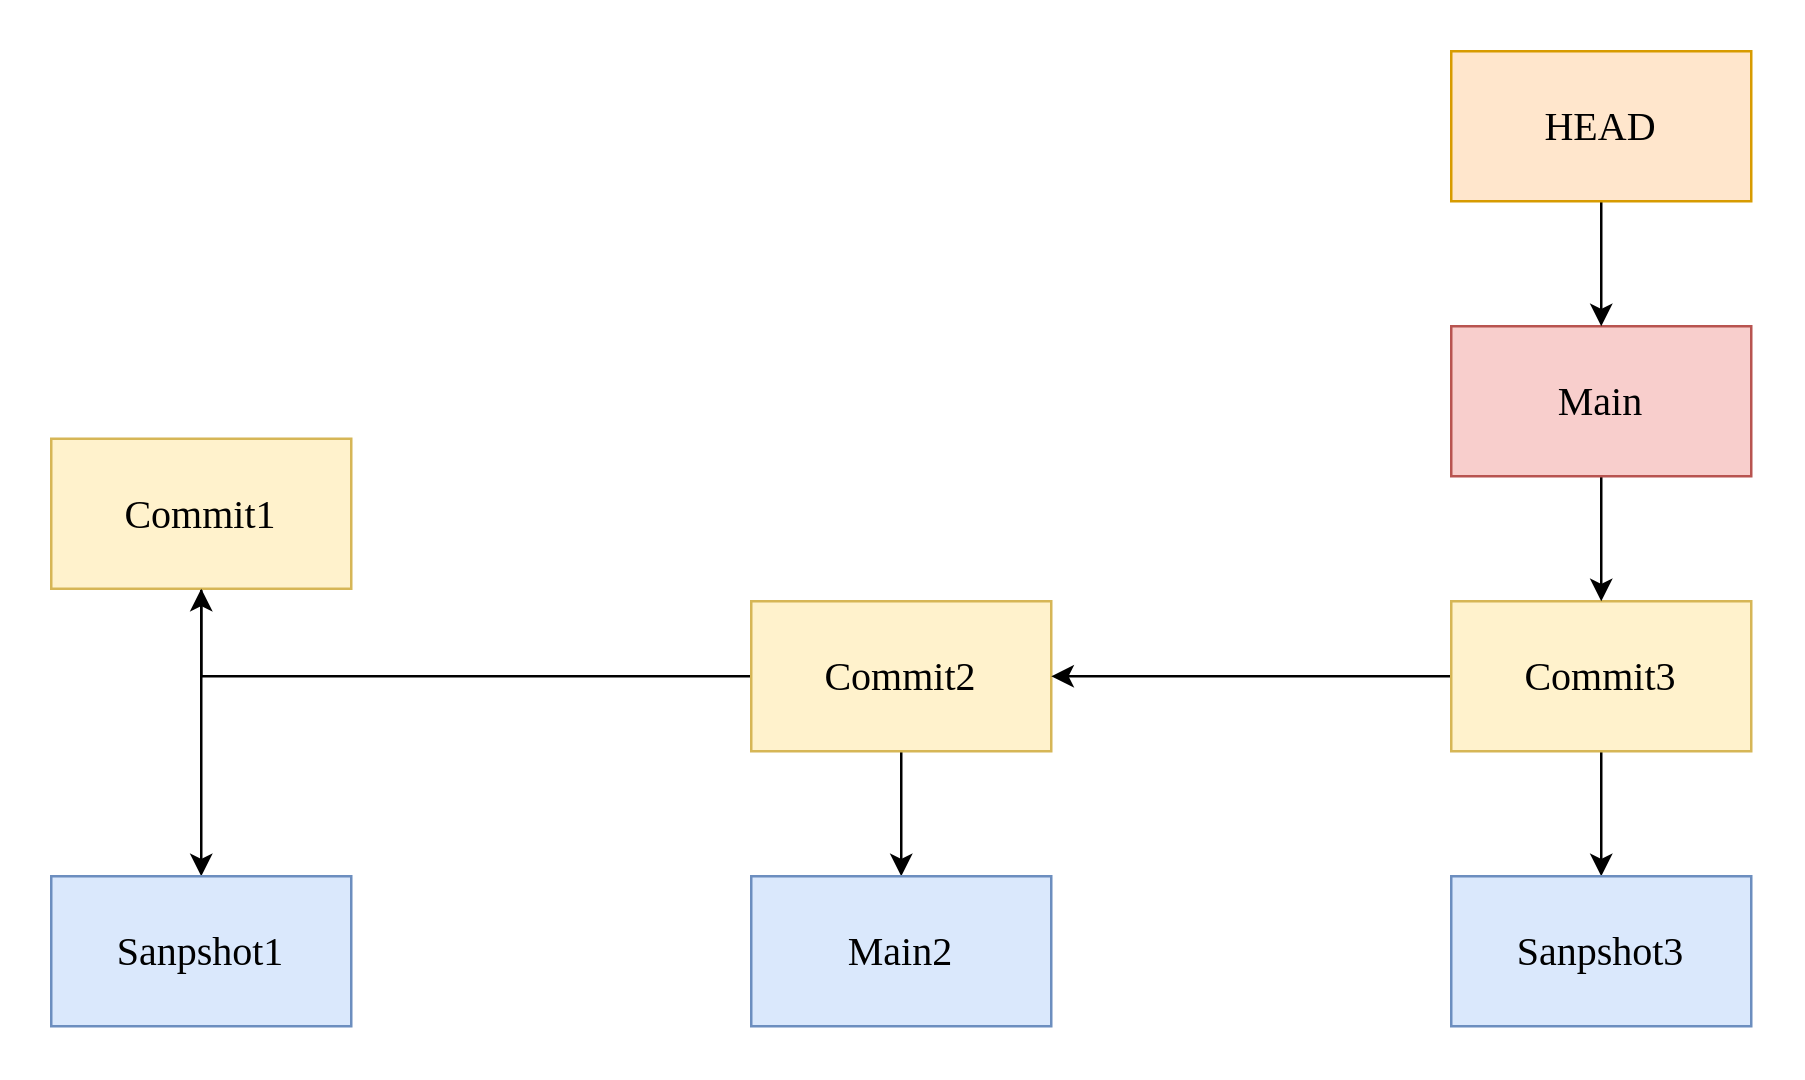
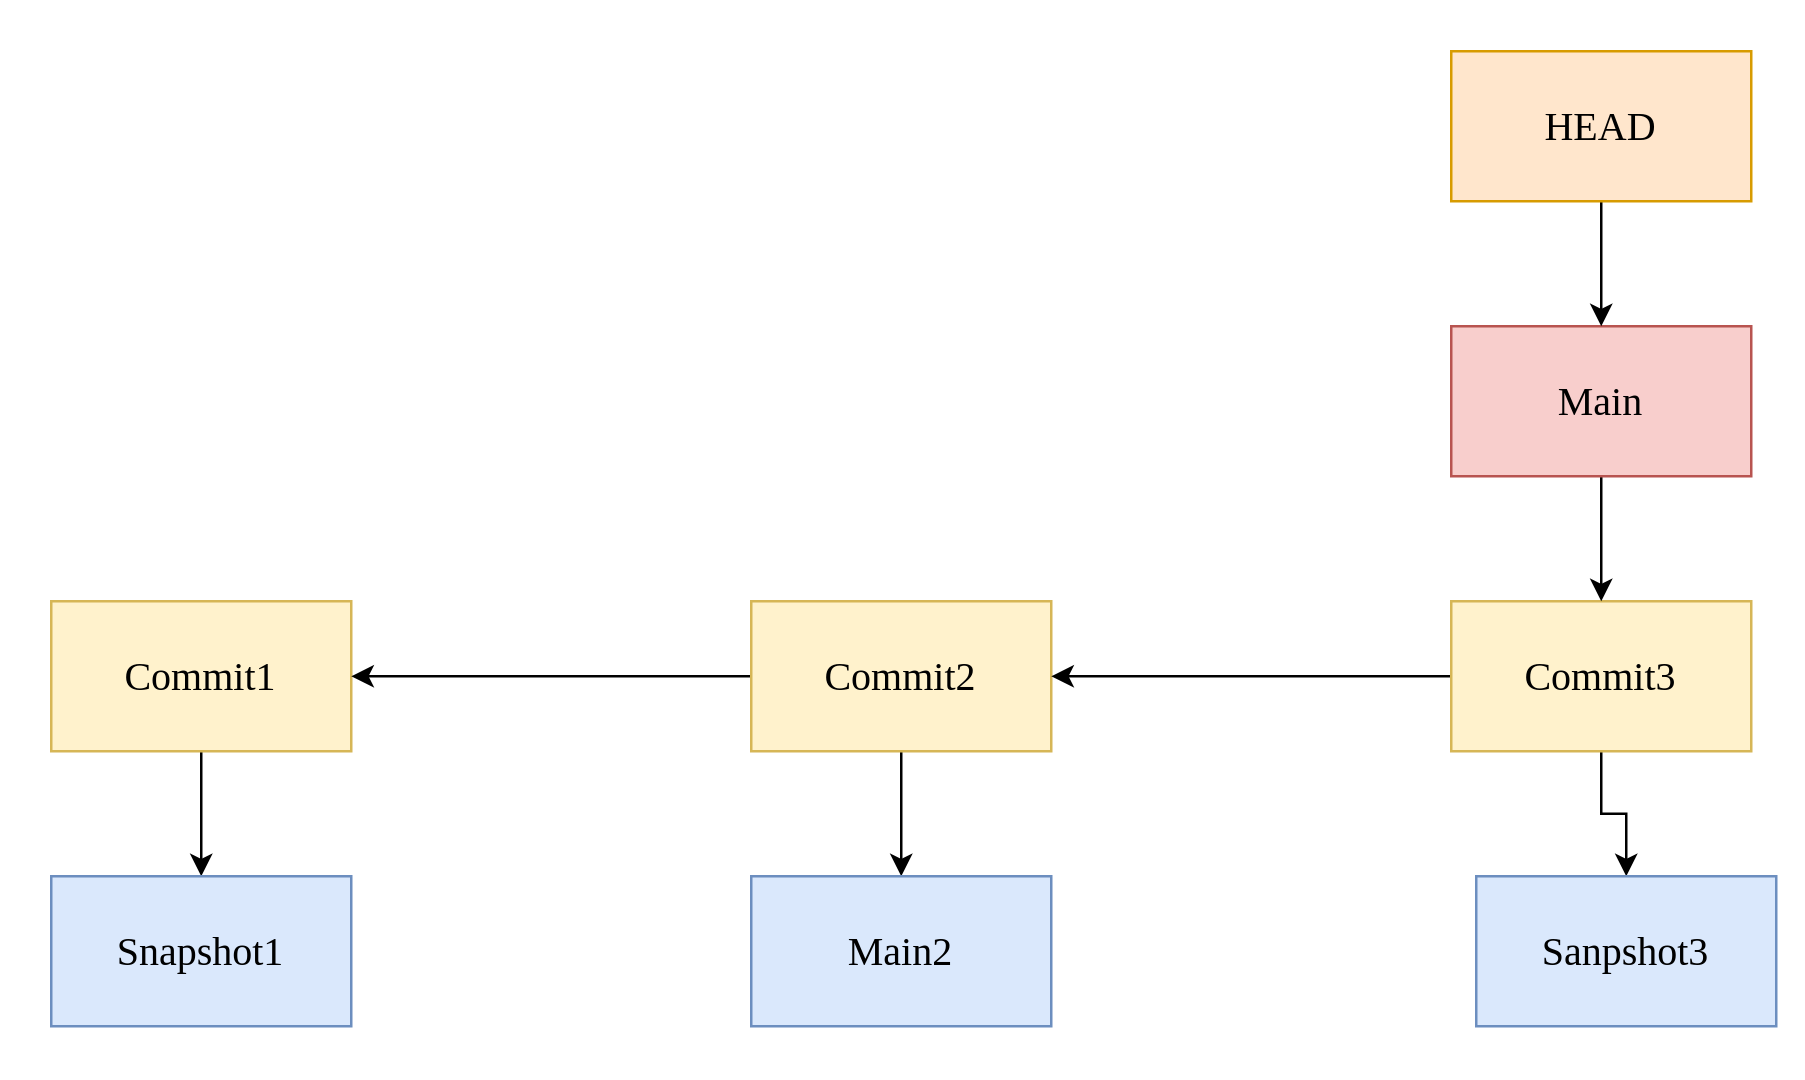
(201, 514) -> (201, 676)
(201, 951) -> (201, 951)
(1601, 951) -> (1626, 951)
